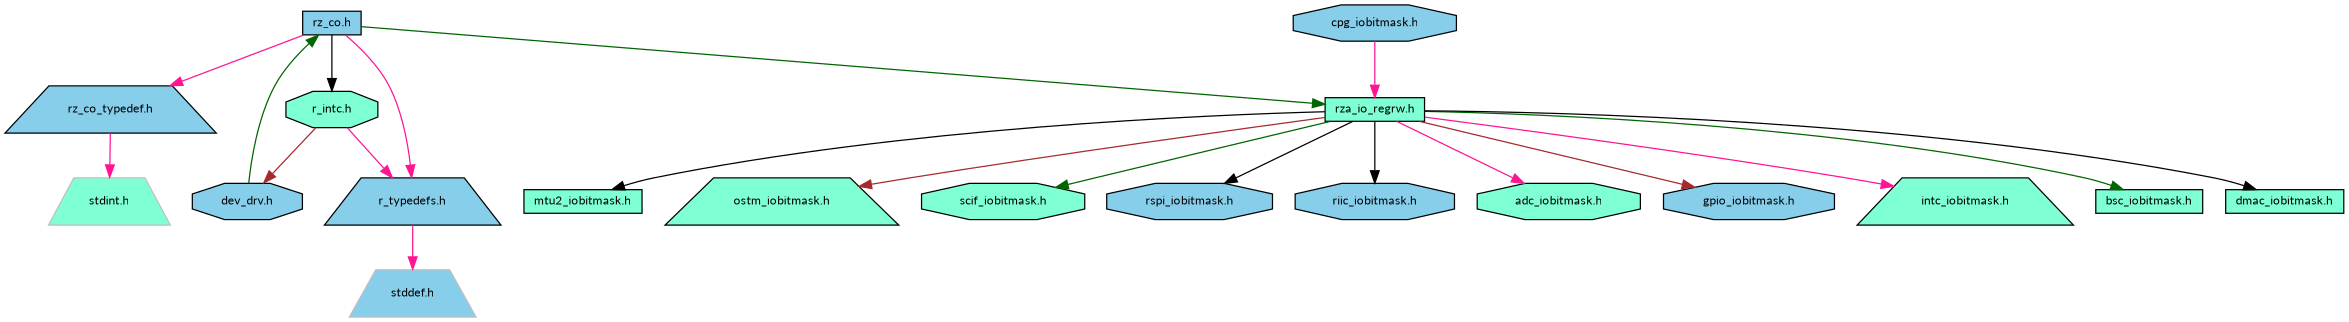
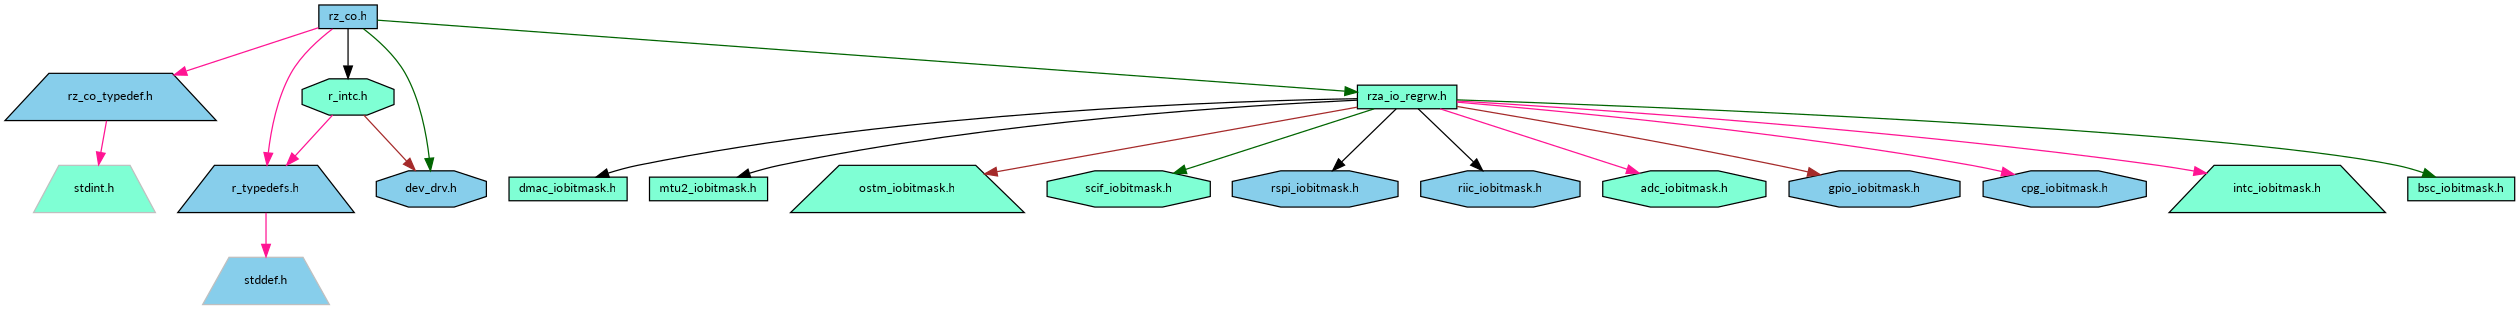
(1375, 63) -> (1730, 130)
(265, 107) -> (411, 86)
